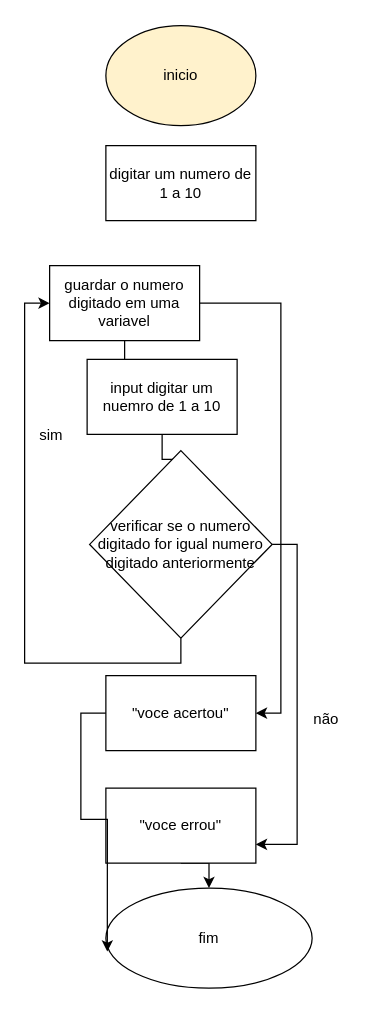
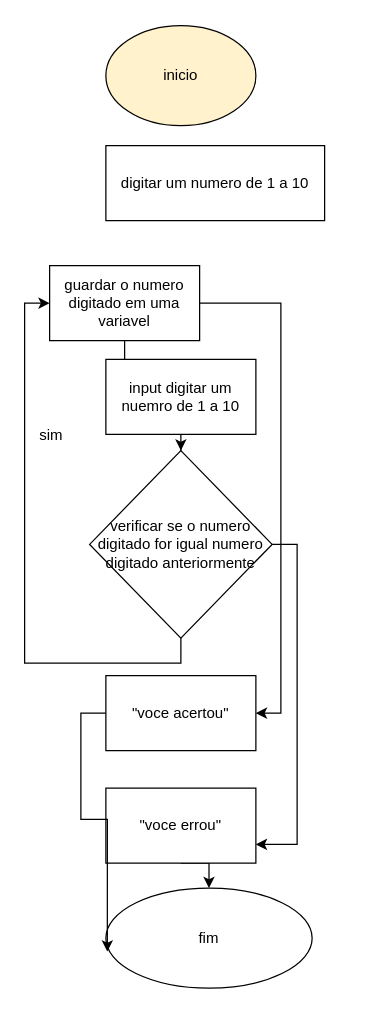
(181, 183) -> (215, 183)
(162, 397) -> (181, 397)
(326, 719) -> none
